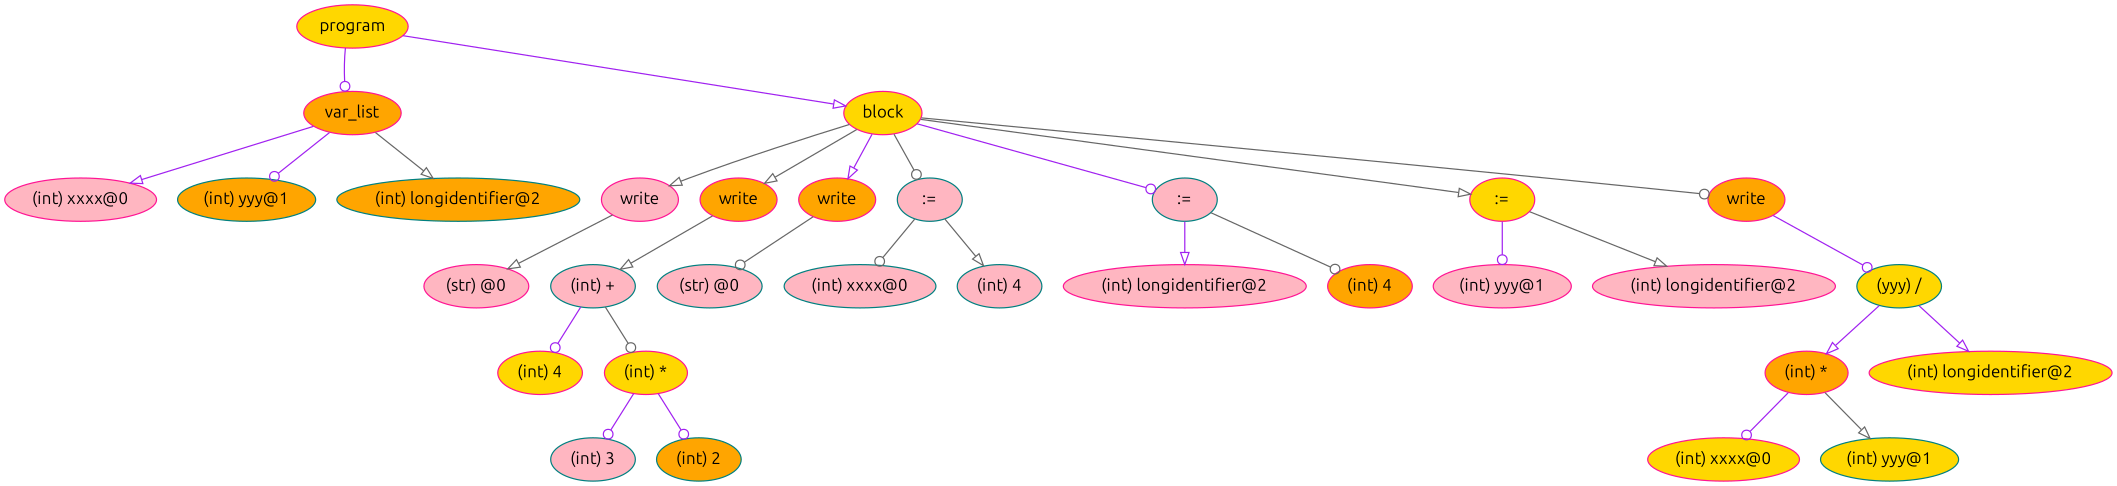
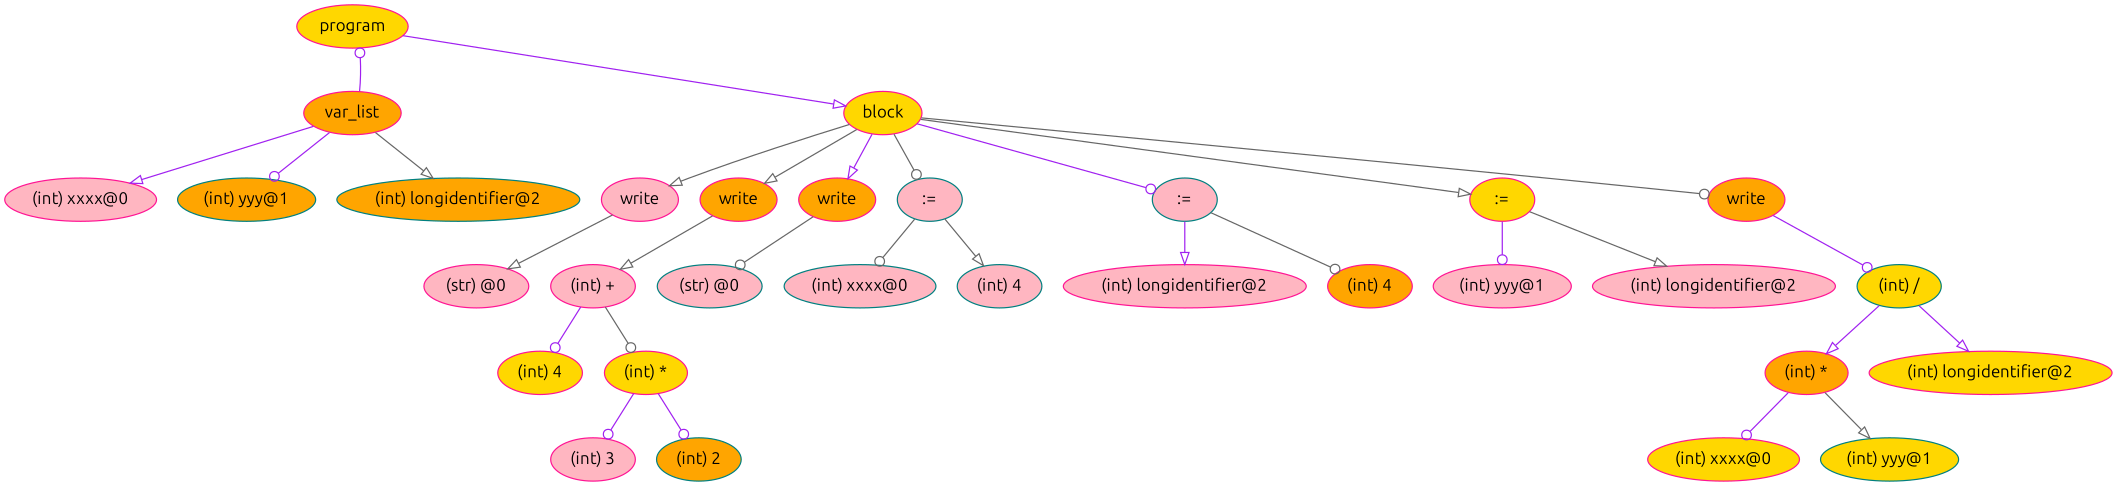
(344, 65) -> (361, 74)
(593, 286) -> (593, 286)
(1899, 286) -> (1899, 286)
(593, 459) -> (593, 459)
